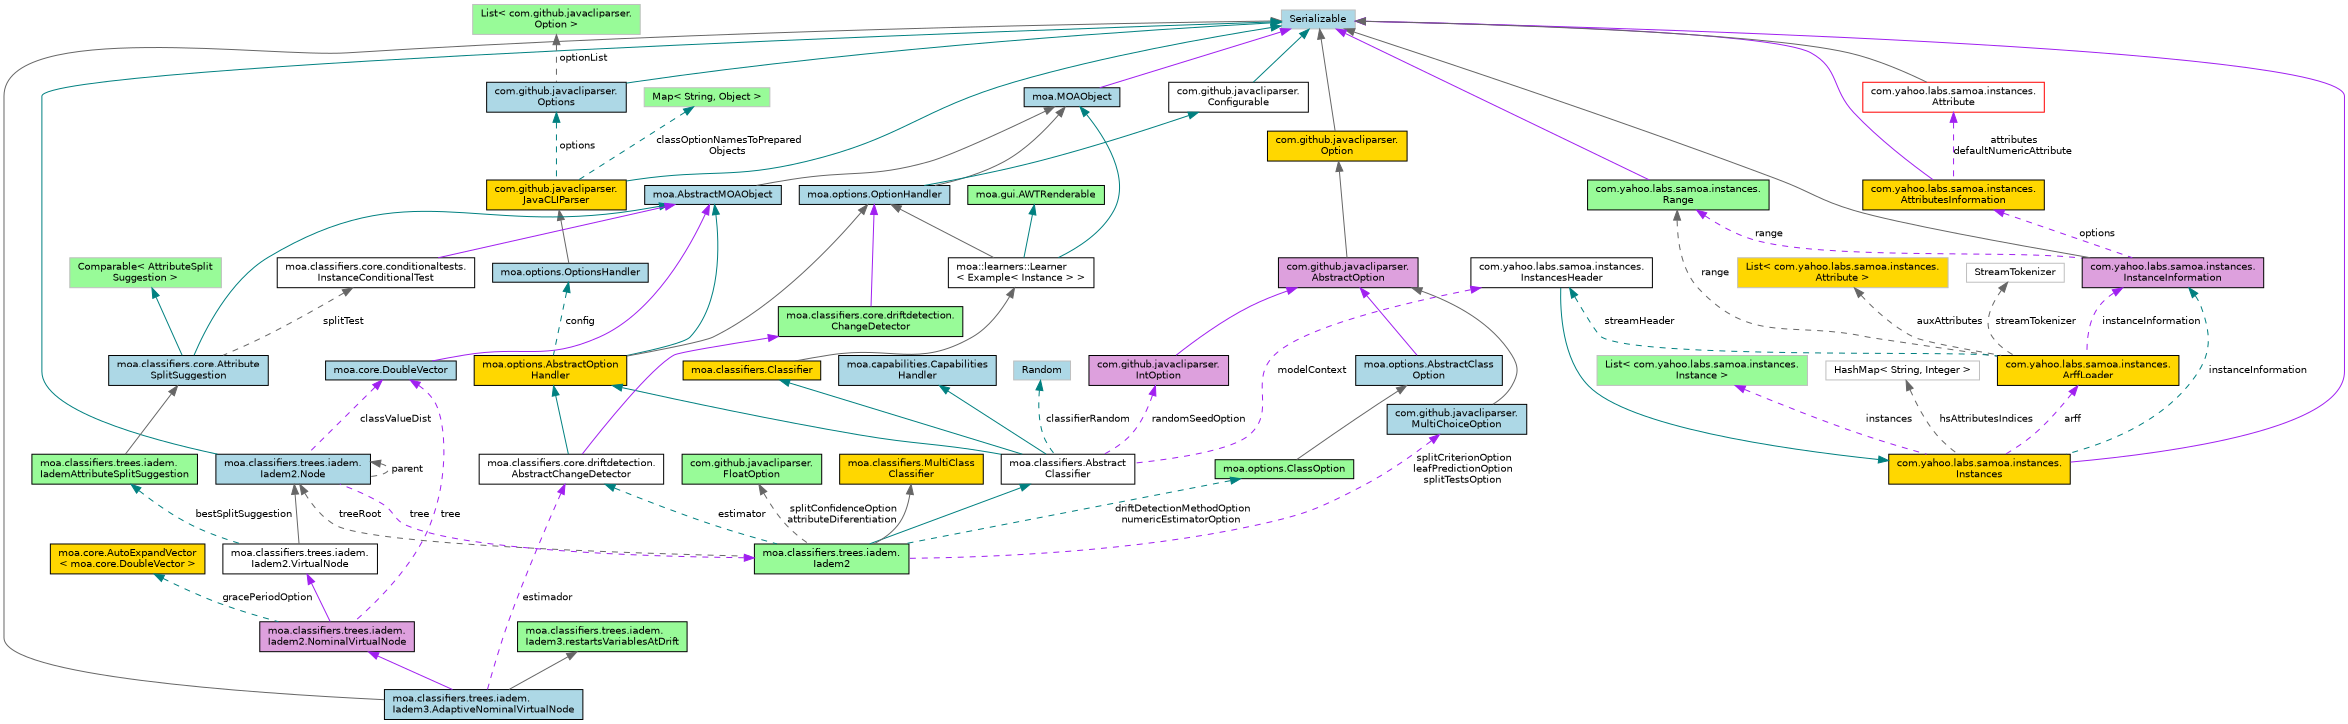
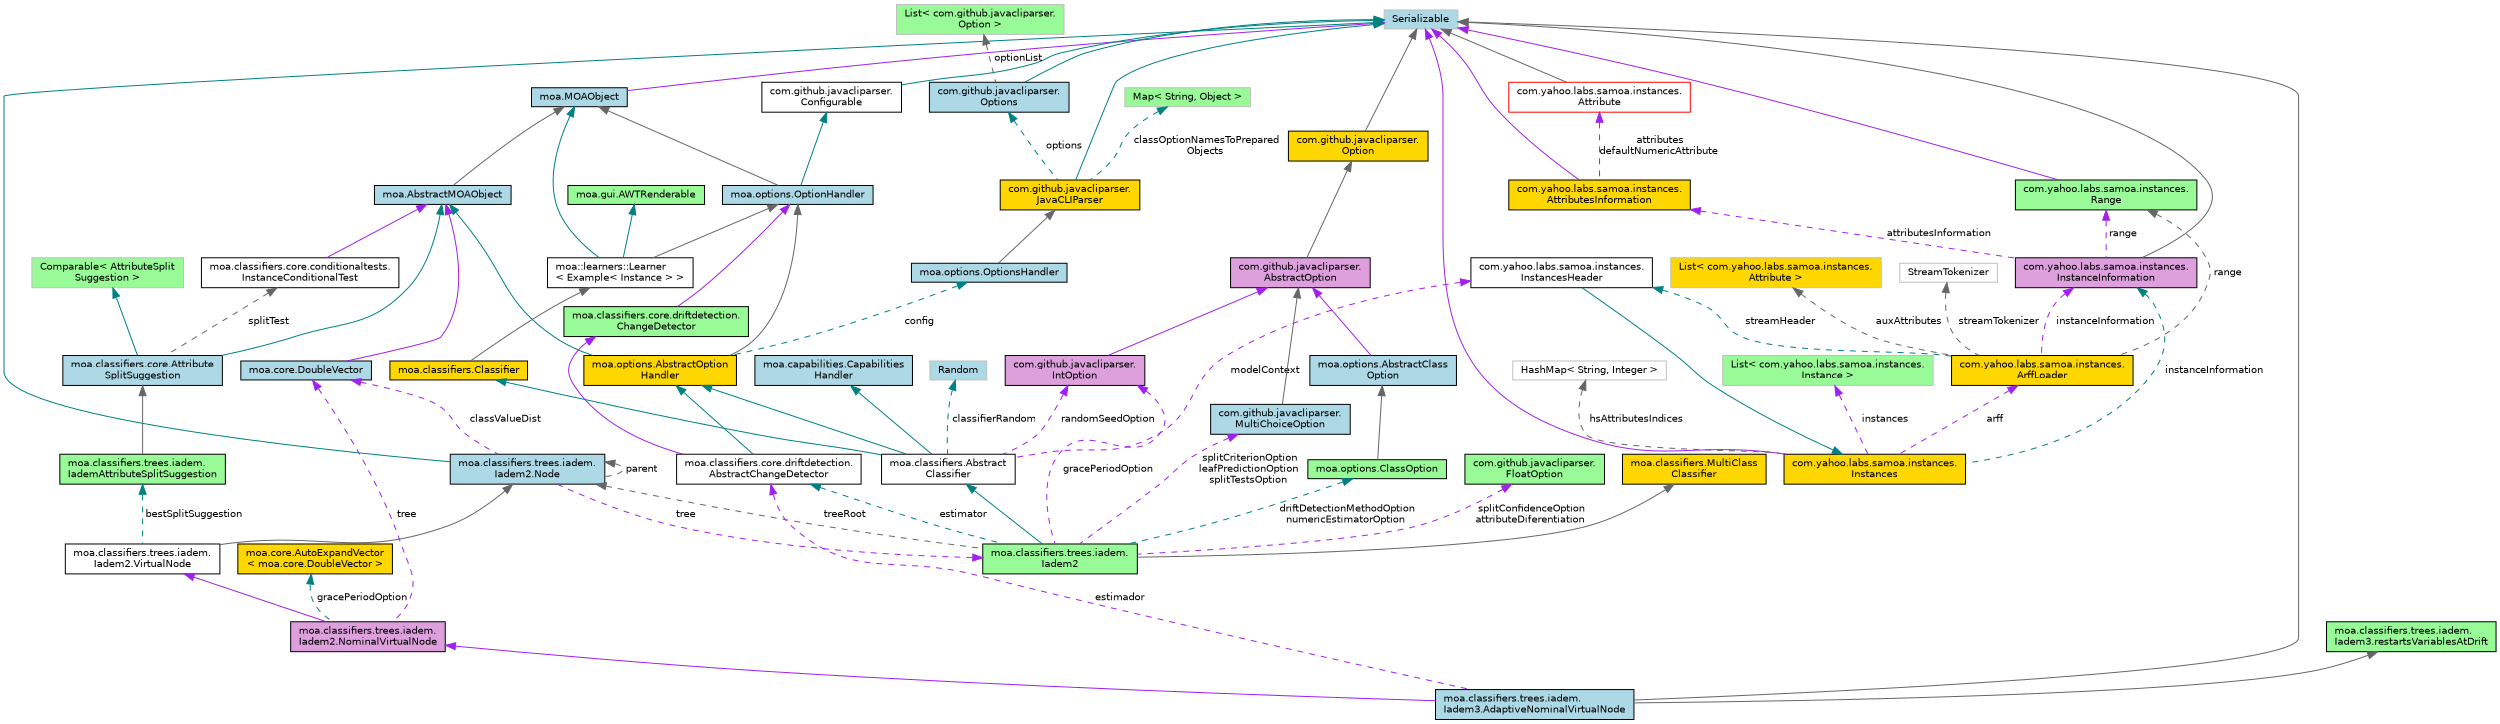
(2096, 234) -> (1938, 234)
none -> (1088, 441)
(783, 521) -> (1324, 540)
